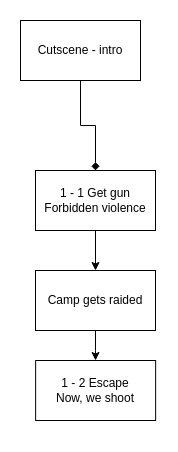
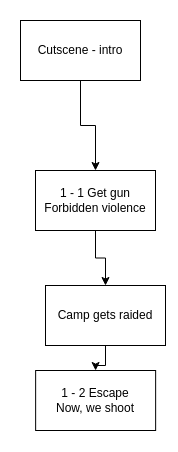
(96, 161) -> (96, 162)
(96, 301) -> (106, 316)
(96, 391) -> (96, 401)
